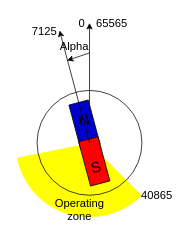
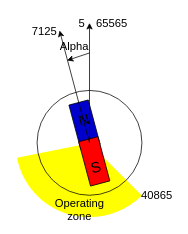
(82, 23) -> (82, 23)
